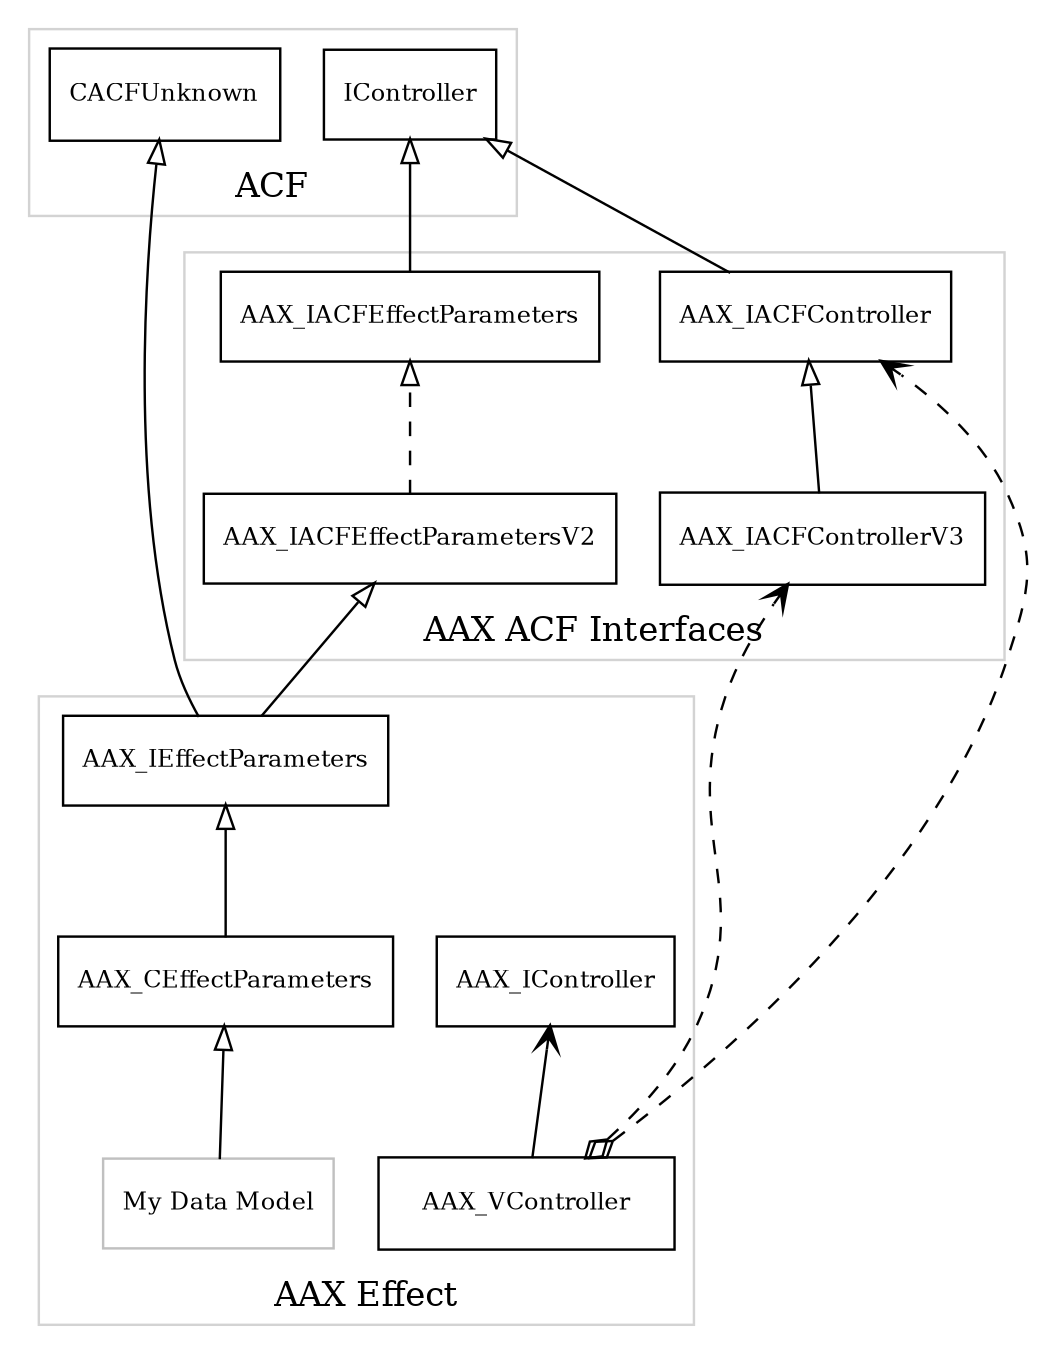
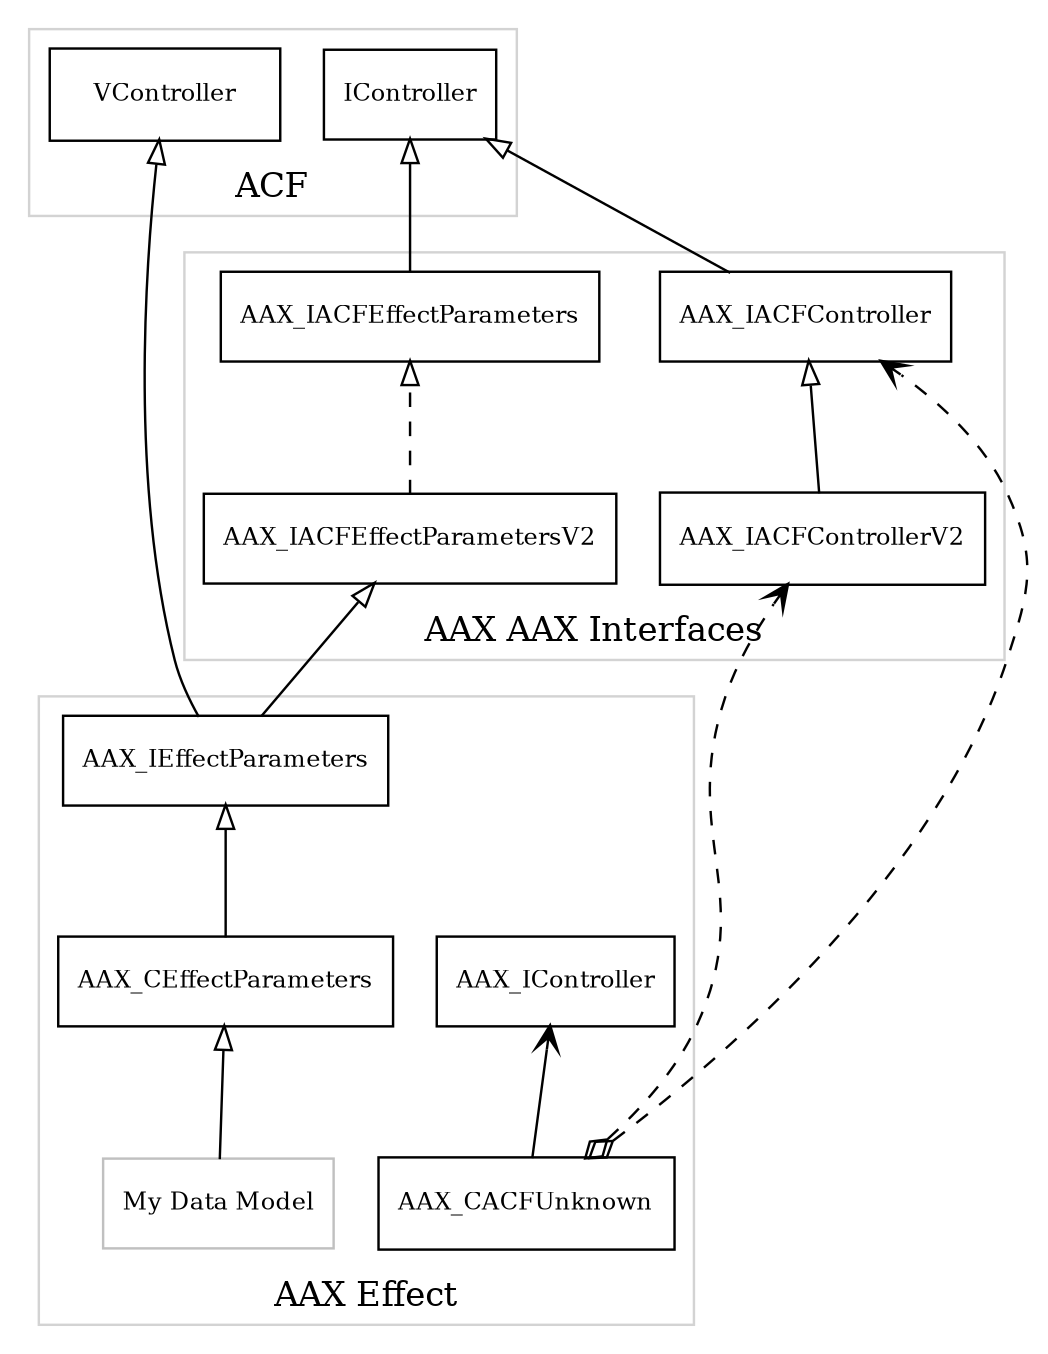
(165, 95) -> (165, 95)
(823, 539) -> (823, 539)
(594, 632) -> (594, 632)
(527, 1203) -> (527, 1203)
